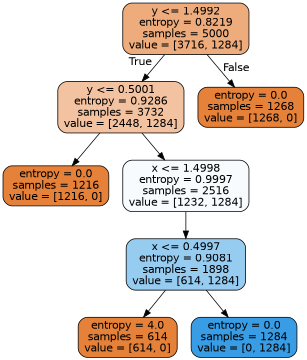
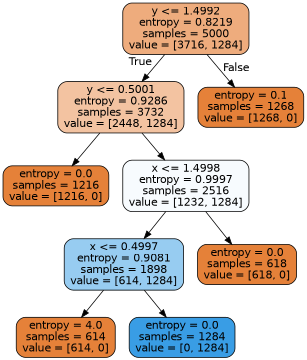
(251, 107) -> (251, 107)
none -> (247, 264)
